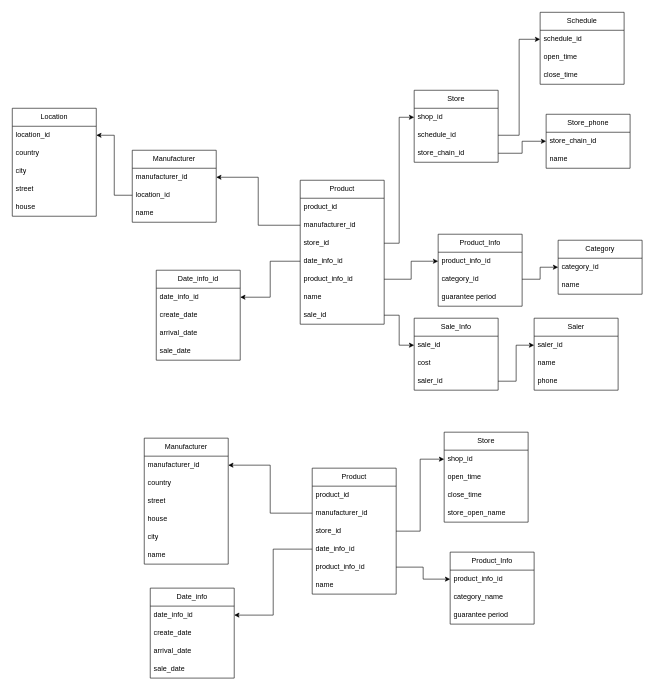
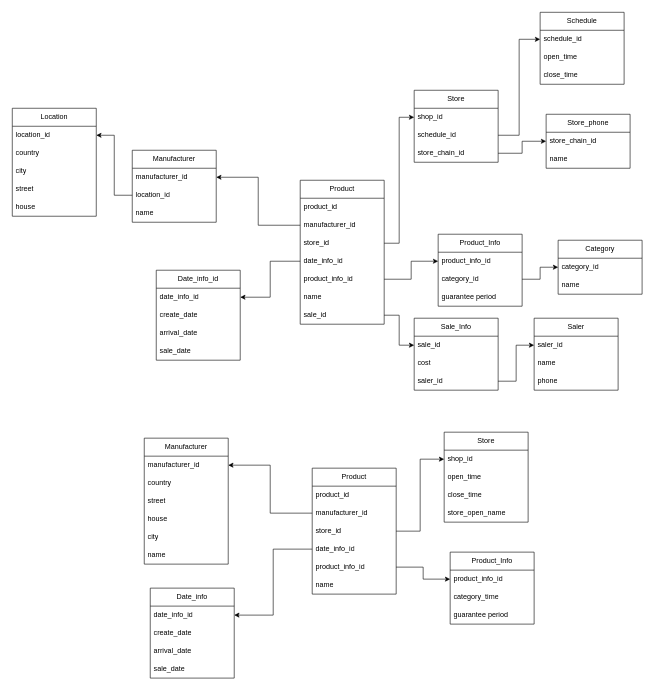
(480, 597) -> (479, 597)
